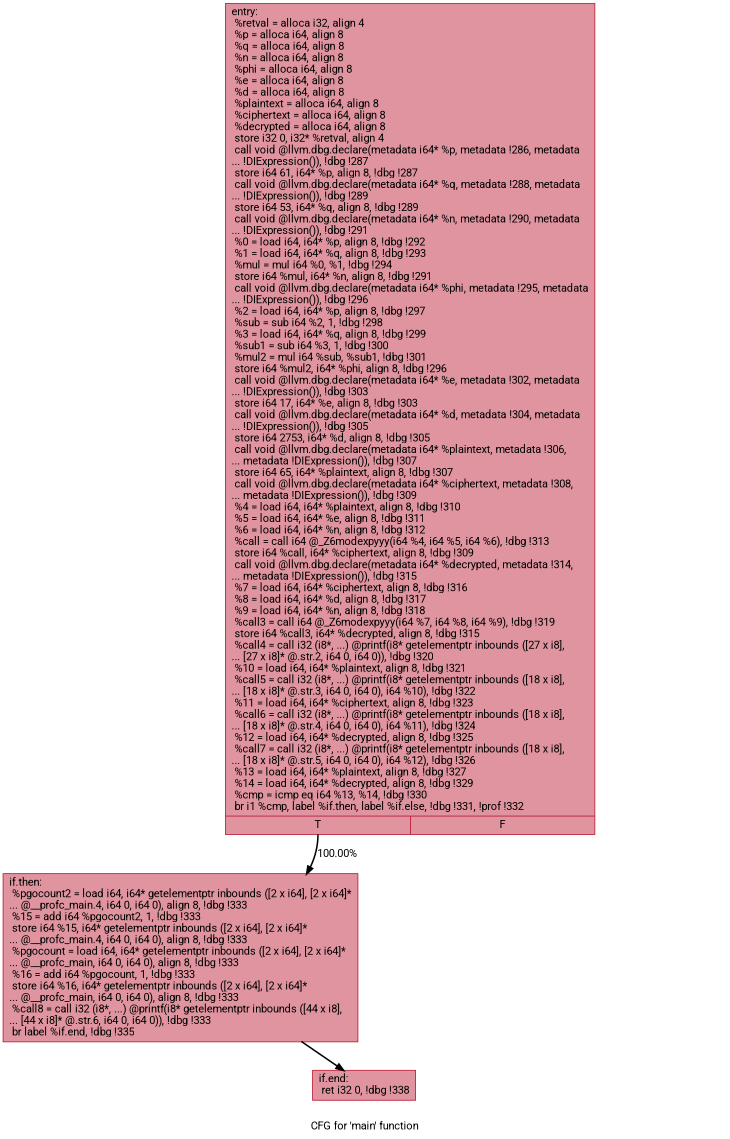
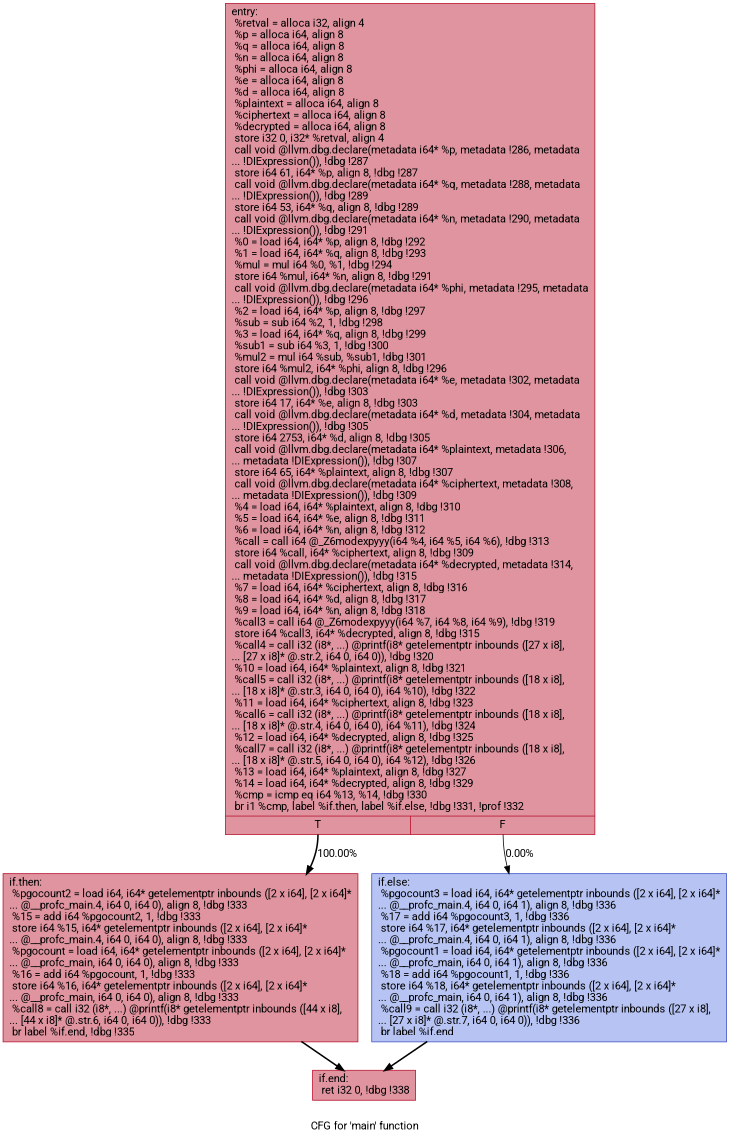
none -> (549, 958)
